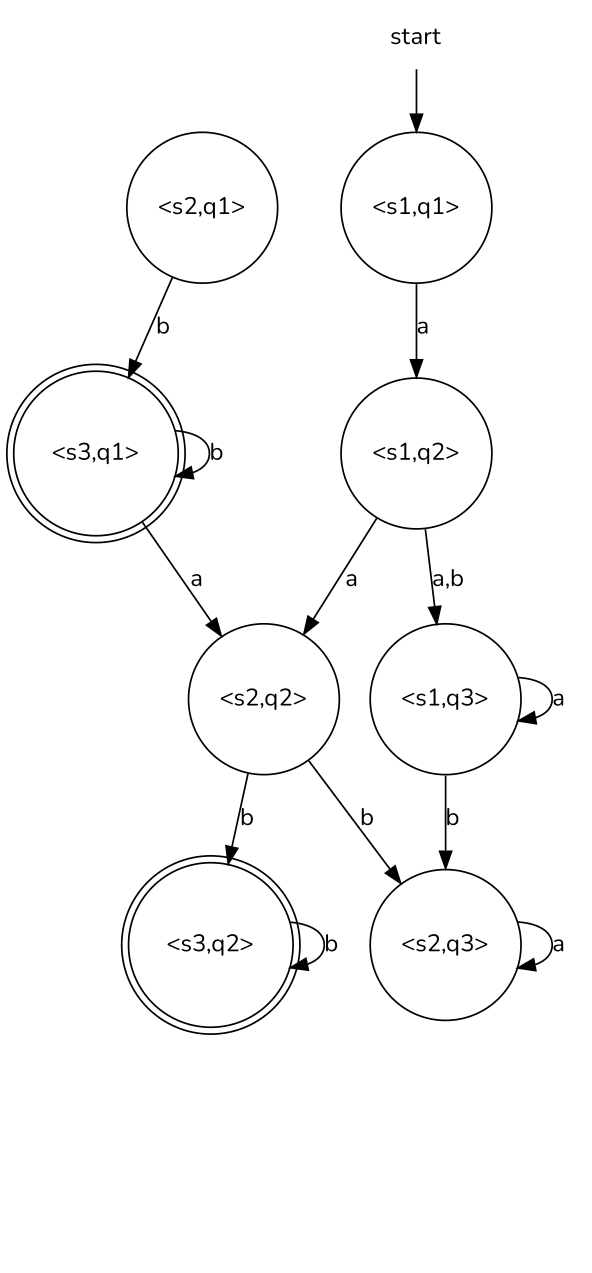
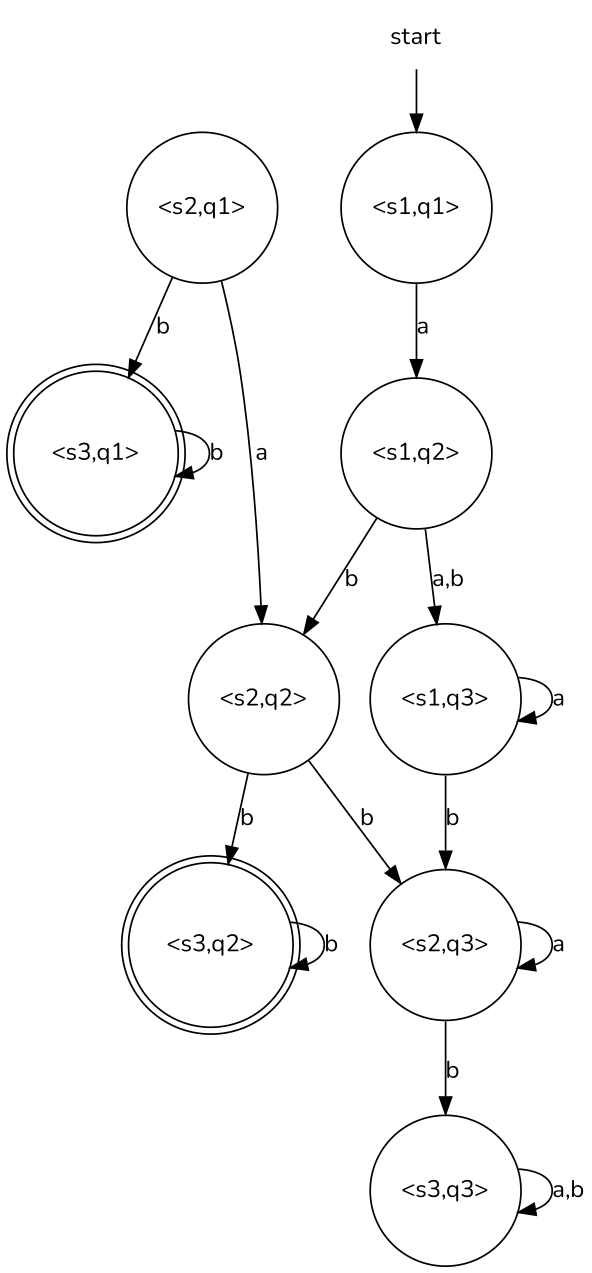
(177, 572) -> (249, 442)
(352, 580) -> (352, 580)
none -> (446, 1191)
